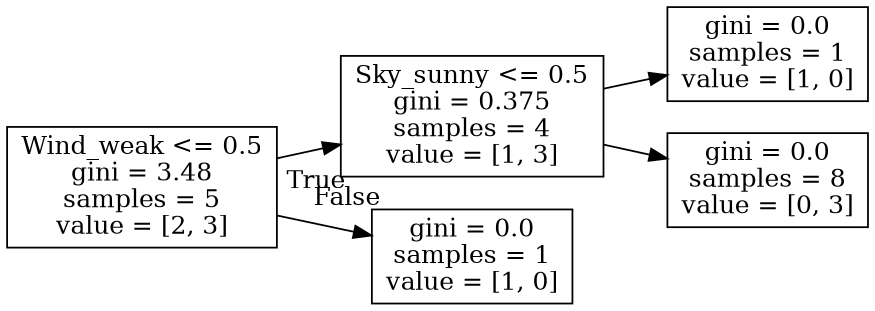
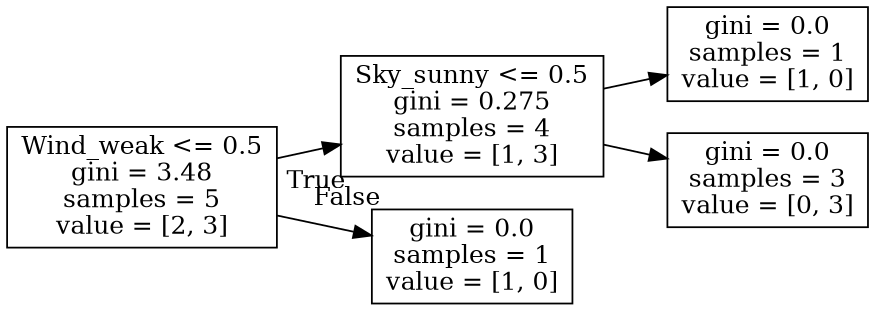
(472, 116) -> (472, 116)
(768, 180) -> (768, 180)
